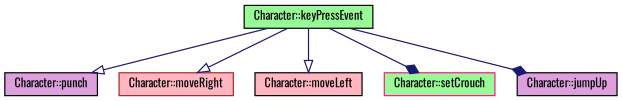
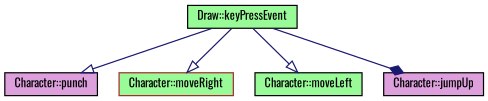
(309, 17) -> (242, 17)
(176, 84) -> (176, 84)
(309, 84) -> (309, 84)
(440, 84) -> none
